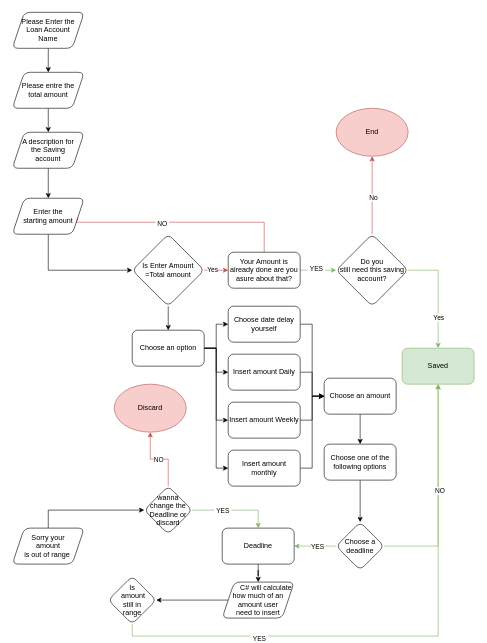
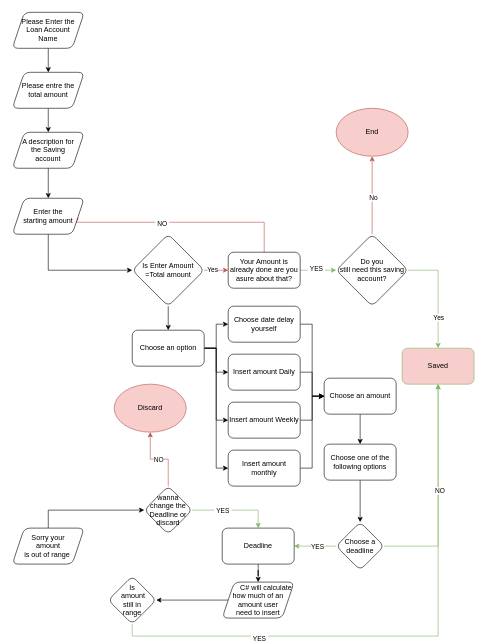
(438, 366) -> (438, 366)
